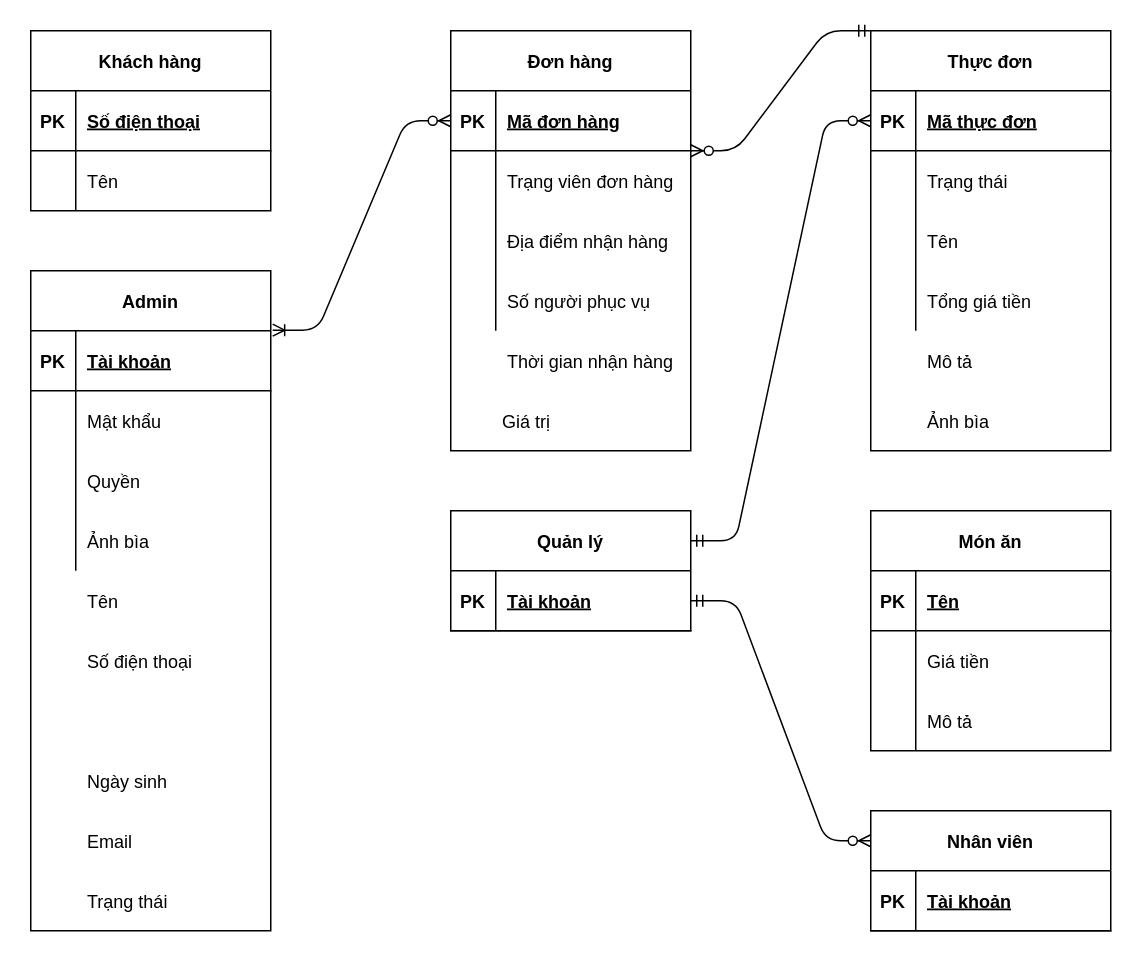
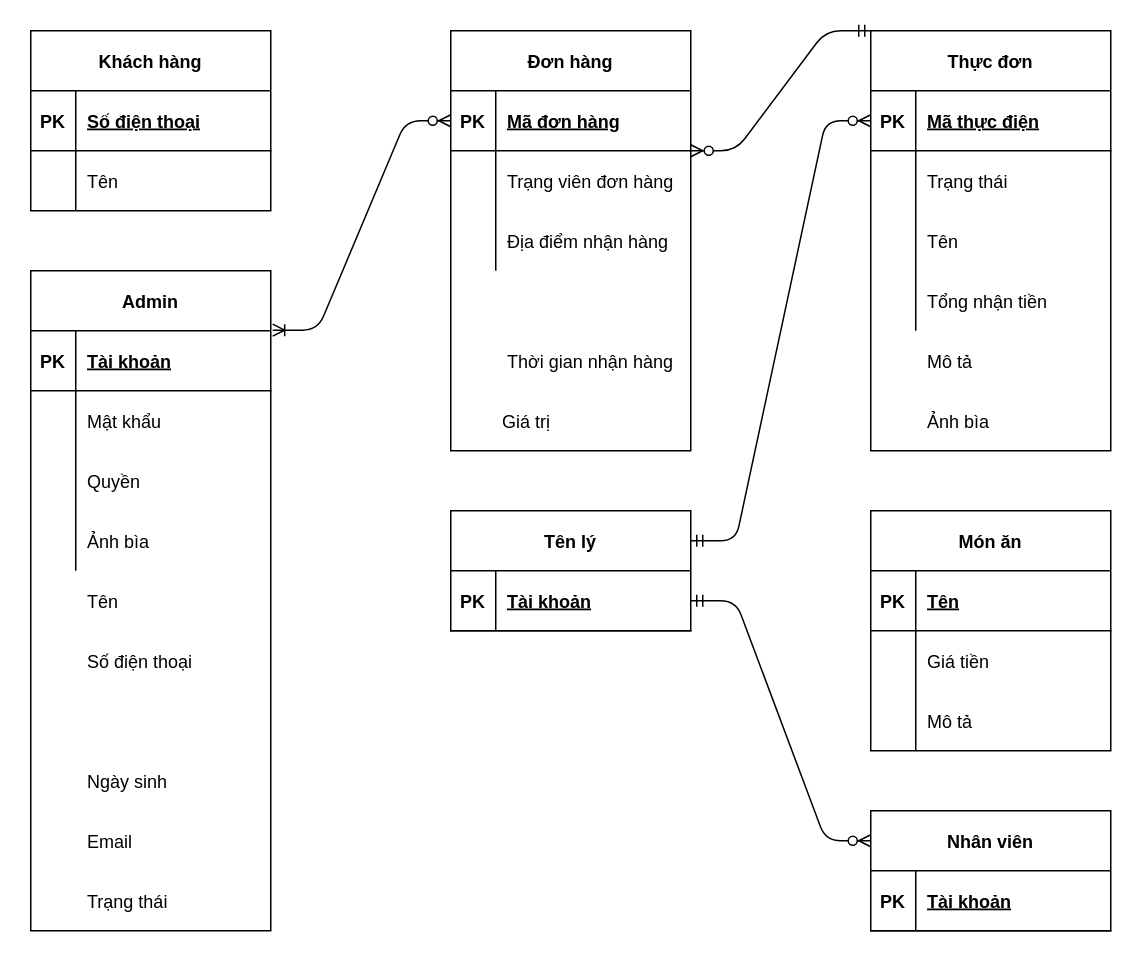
(978, 122) -> (980, 122)
(593, 301) -> none
(983, 302) -> (991, 302)
(570, 542) -> (570, 542)
